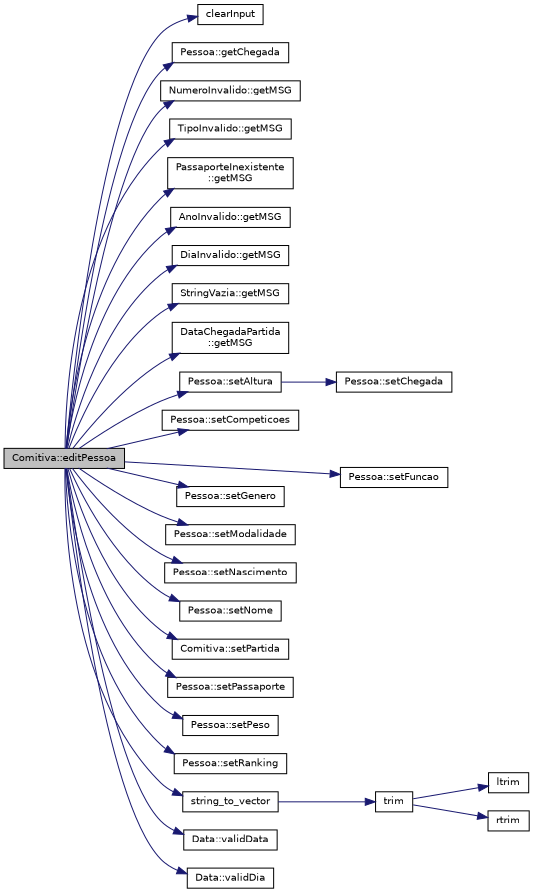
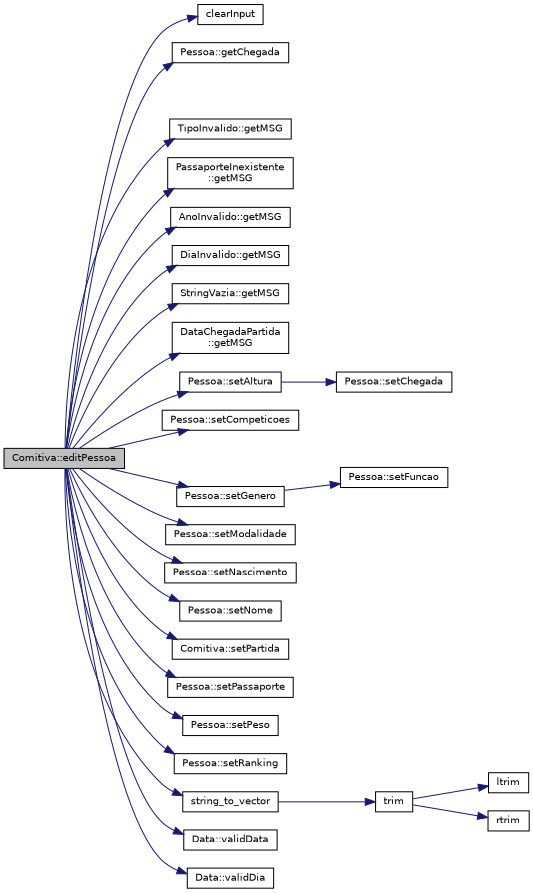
(230, 91) -> none
(227, 468) -> (307, 488)
